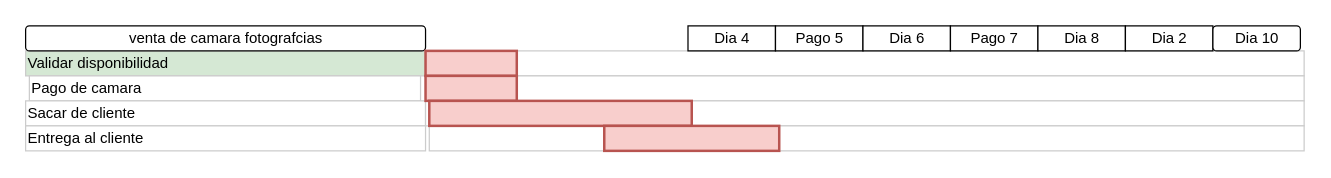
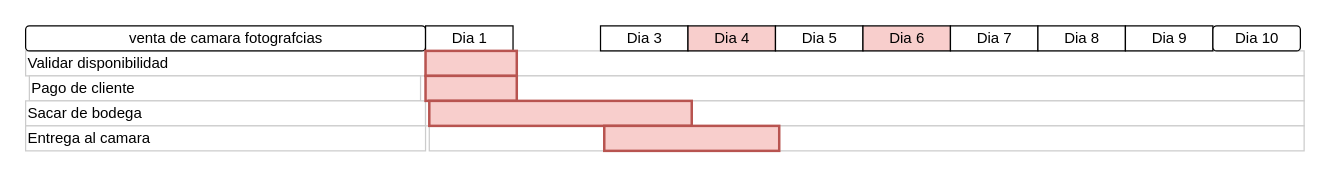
none -> (469, 38)
none -> (644, 38)
(732, 38) -> (732, 38)
(820, 38) -> (820, 38)
(907, 38) -> (907, 38)
(995, 38) -> (995, 38)
(1170, 38) -> (1170, 38)
(226, 63) -> (226, 63)
(87, 88) -> (87, 88)
(88, 113) -> (87, 113)
(94, 138) -> (94, 138)
